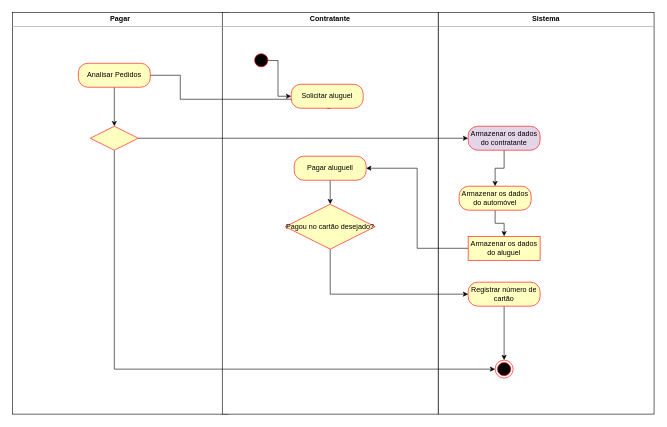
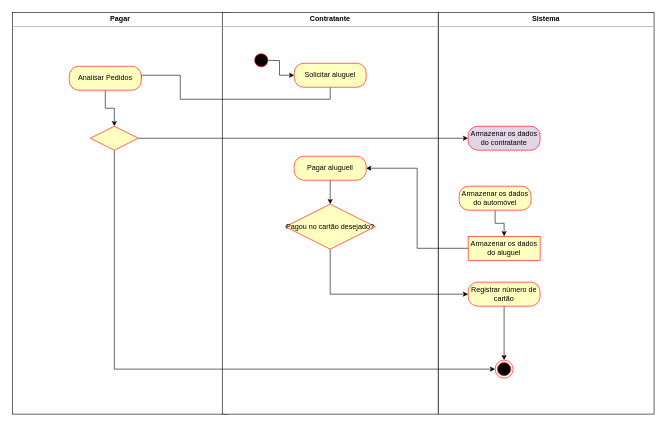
(114, 75) -> (105, 78)
(327, 96) -> (330, 75)
(495, 168) -> none
